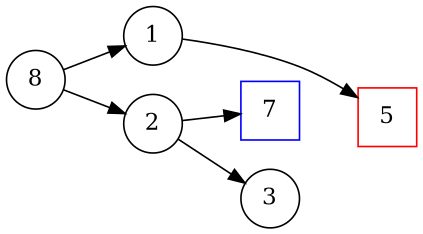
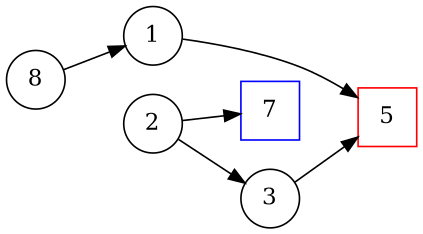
(87, 99) -> none
none -> (320, 164)
